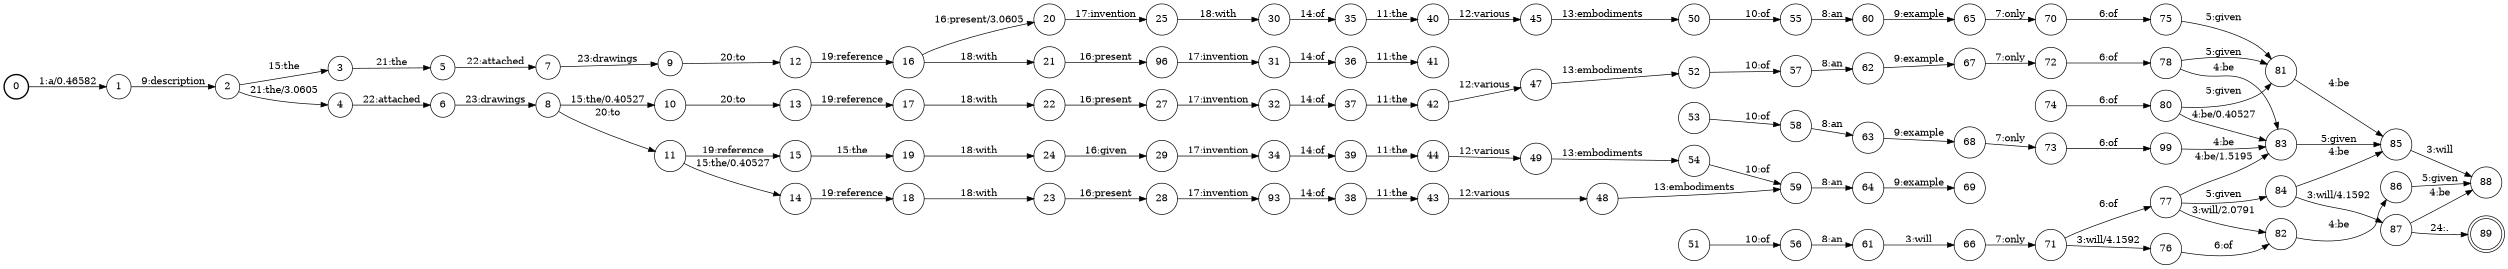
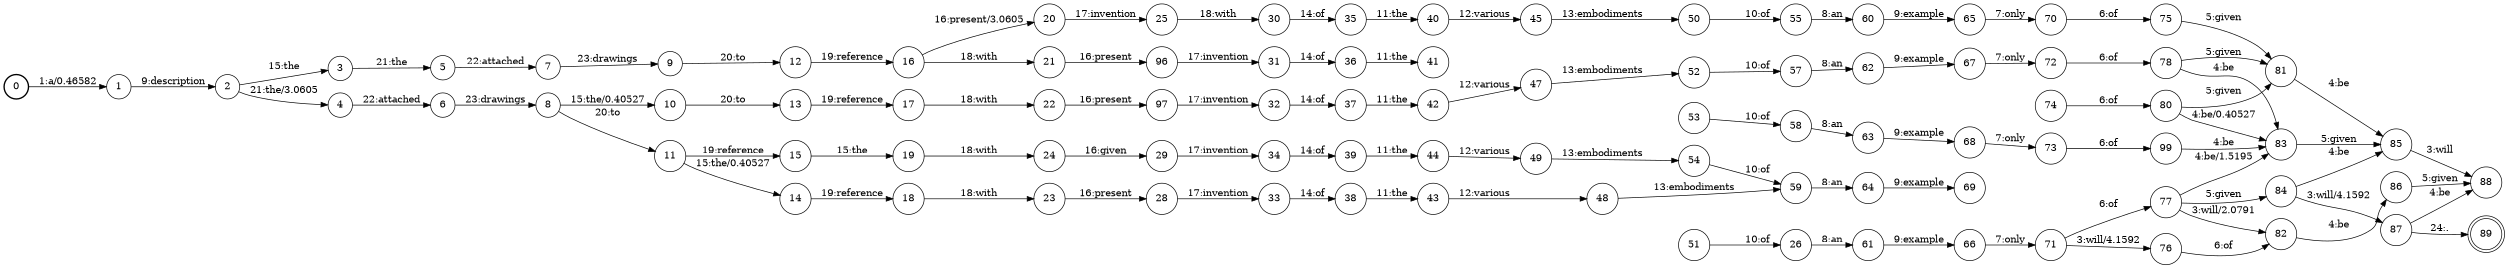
(1162, 105) -> (1162, 105)
(1274, 199) -> (1274, 199)
(1919, 240) -> (1919, 240)
(1796, 245) -> (1796, 245)
